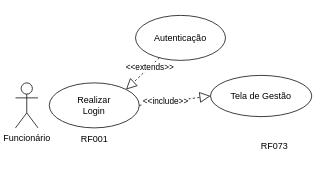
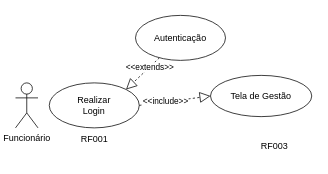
(275, 147) -> (275, 147)
